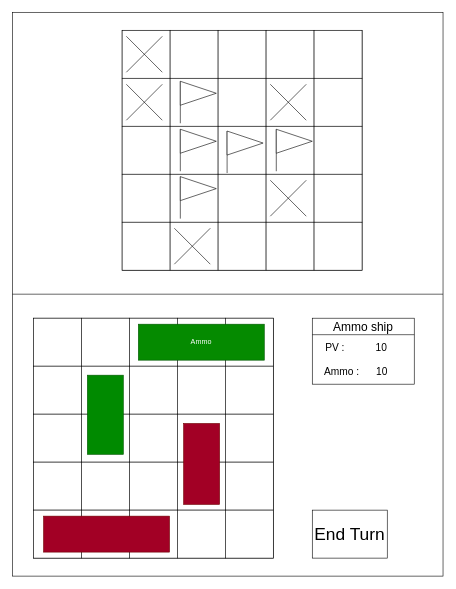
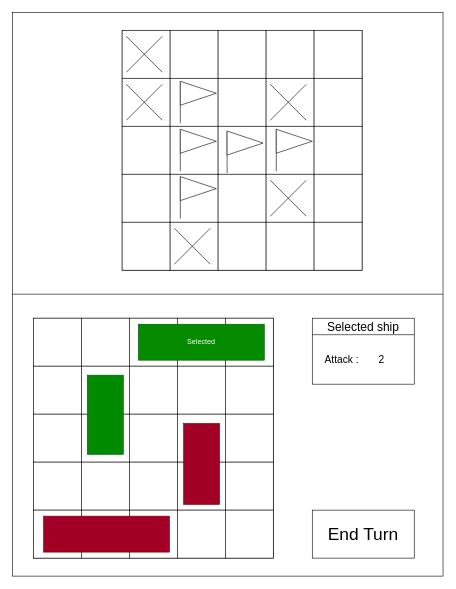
(363, 327) -> (363, 327)
(201, 342) -> (201, 342)
(369, 348) -> none
none -> (369, 360)
(368, 372) -> none
(350, 534) -> (363, 534)
